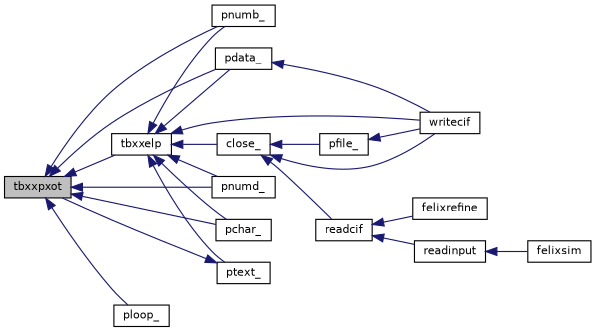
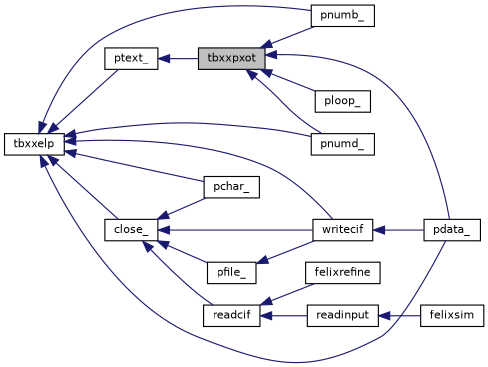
(359, 82) -> (404, 230)
(95, 164) -> none
(149, 210) -> (187, 206)
